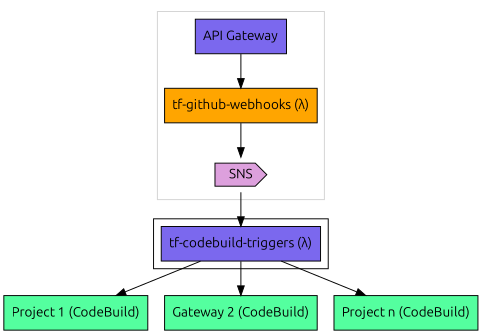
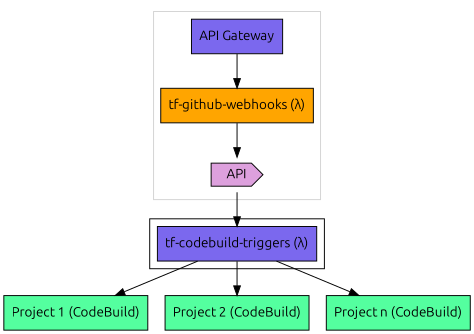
(241, 175) -> (237, 175)
(241, 313) -> (237, 313)
